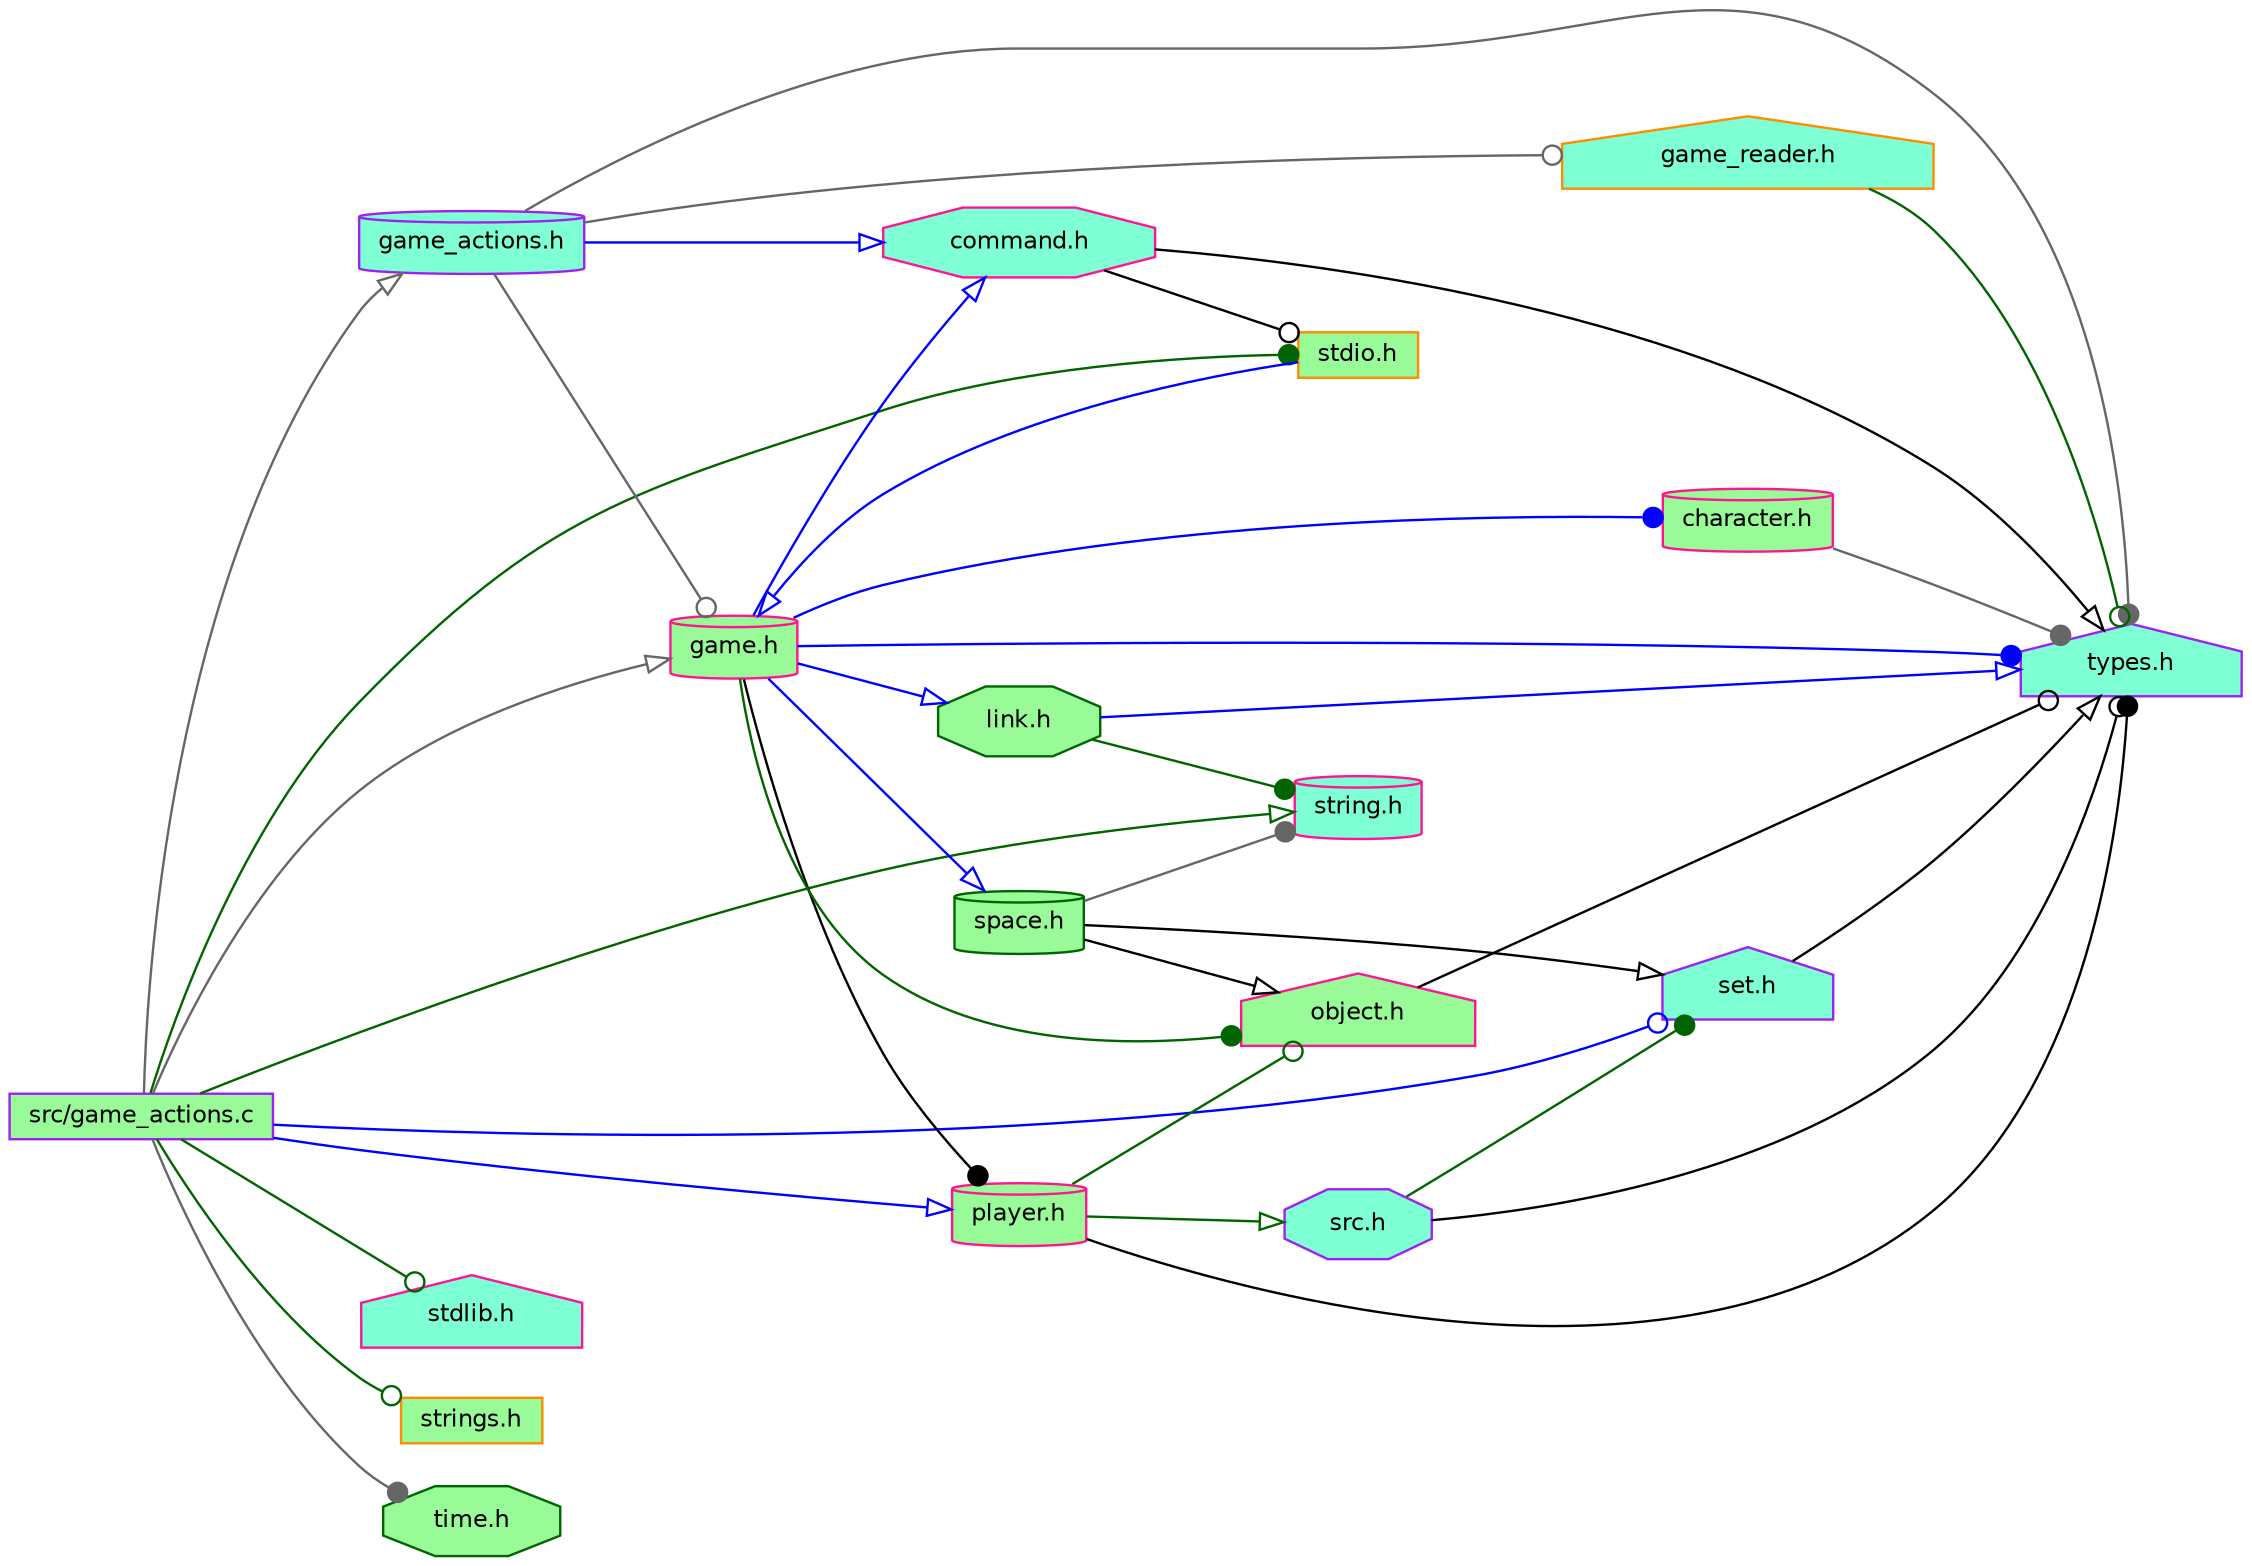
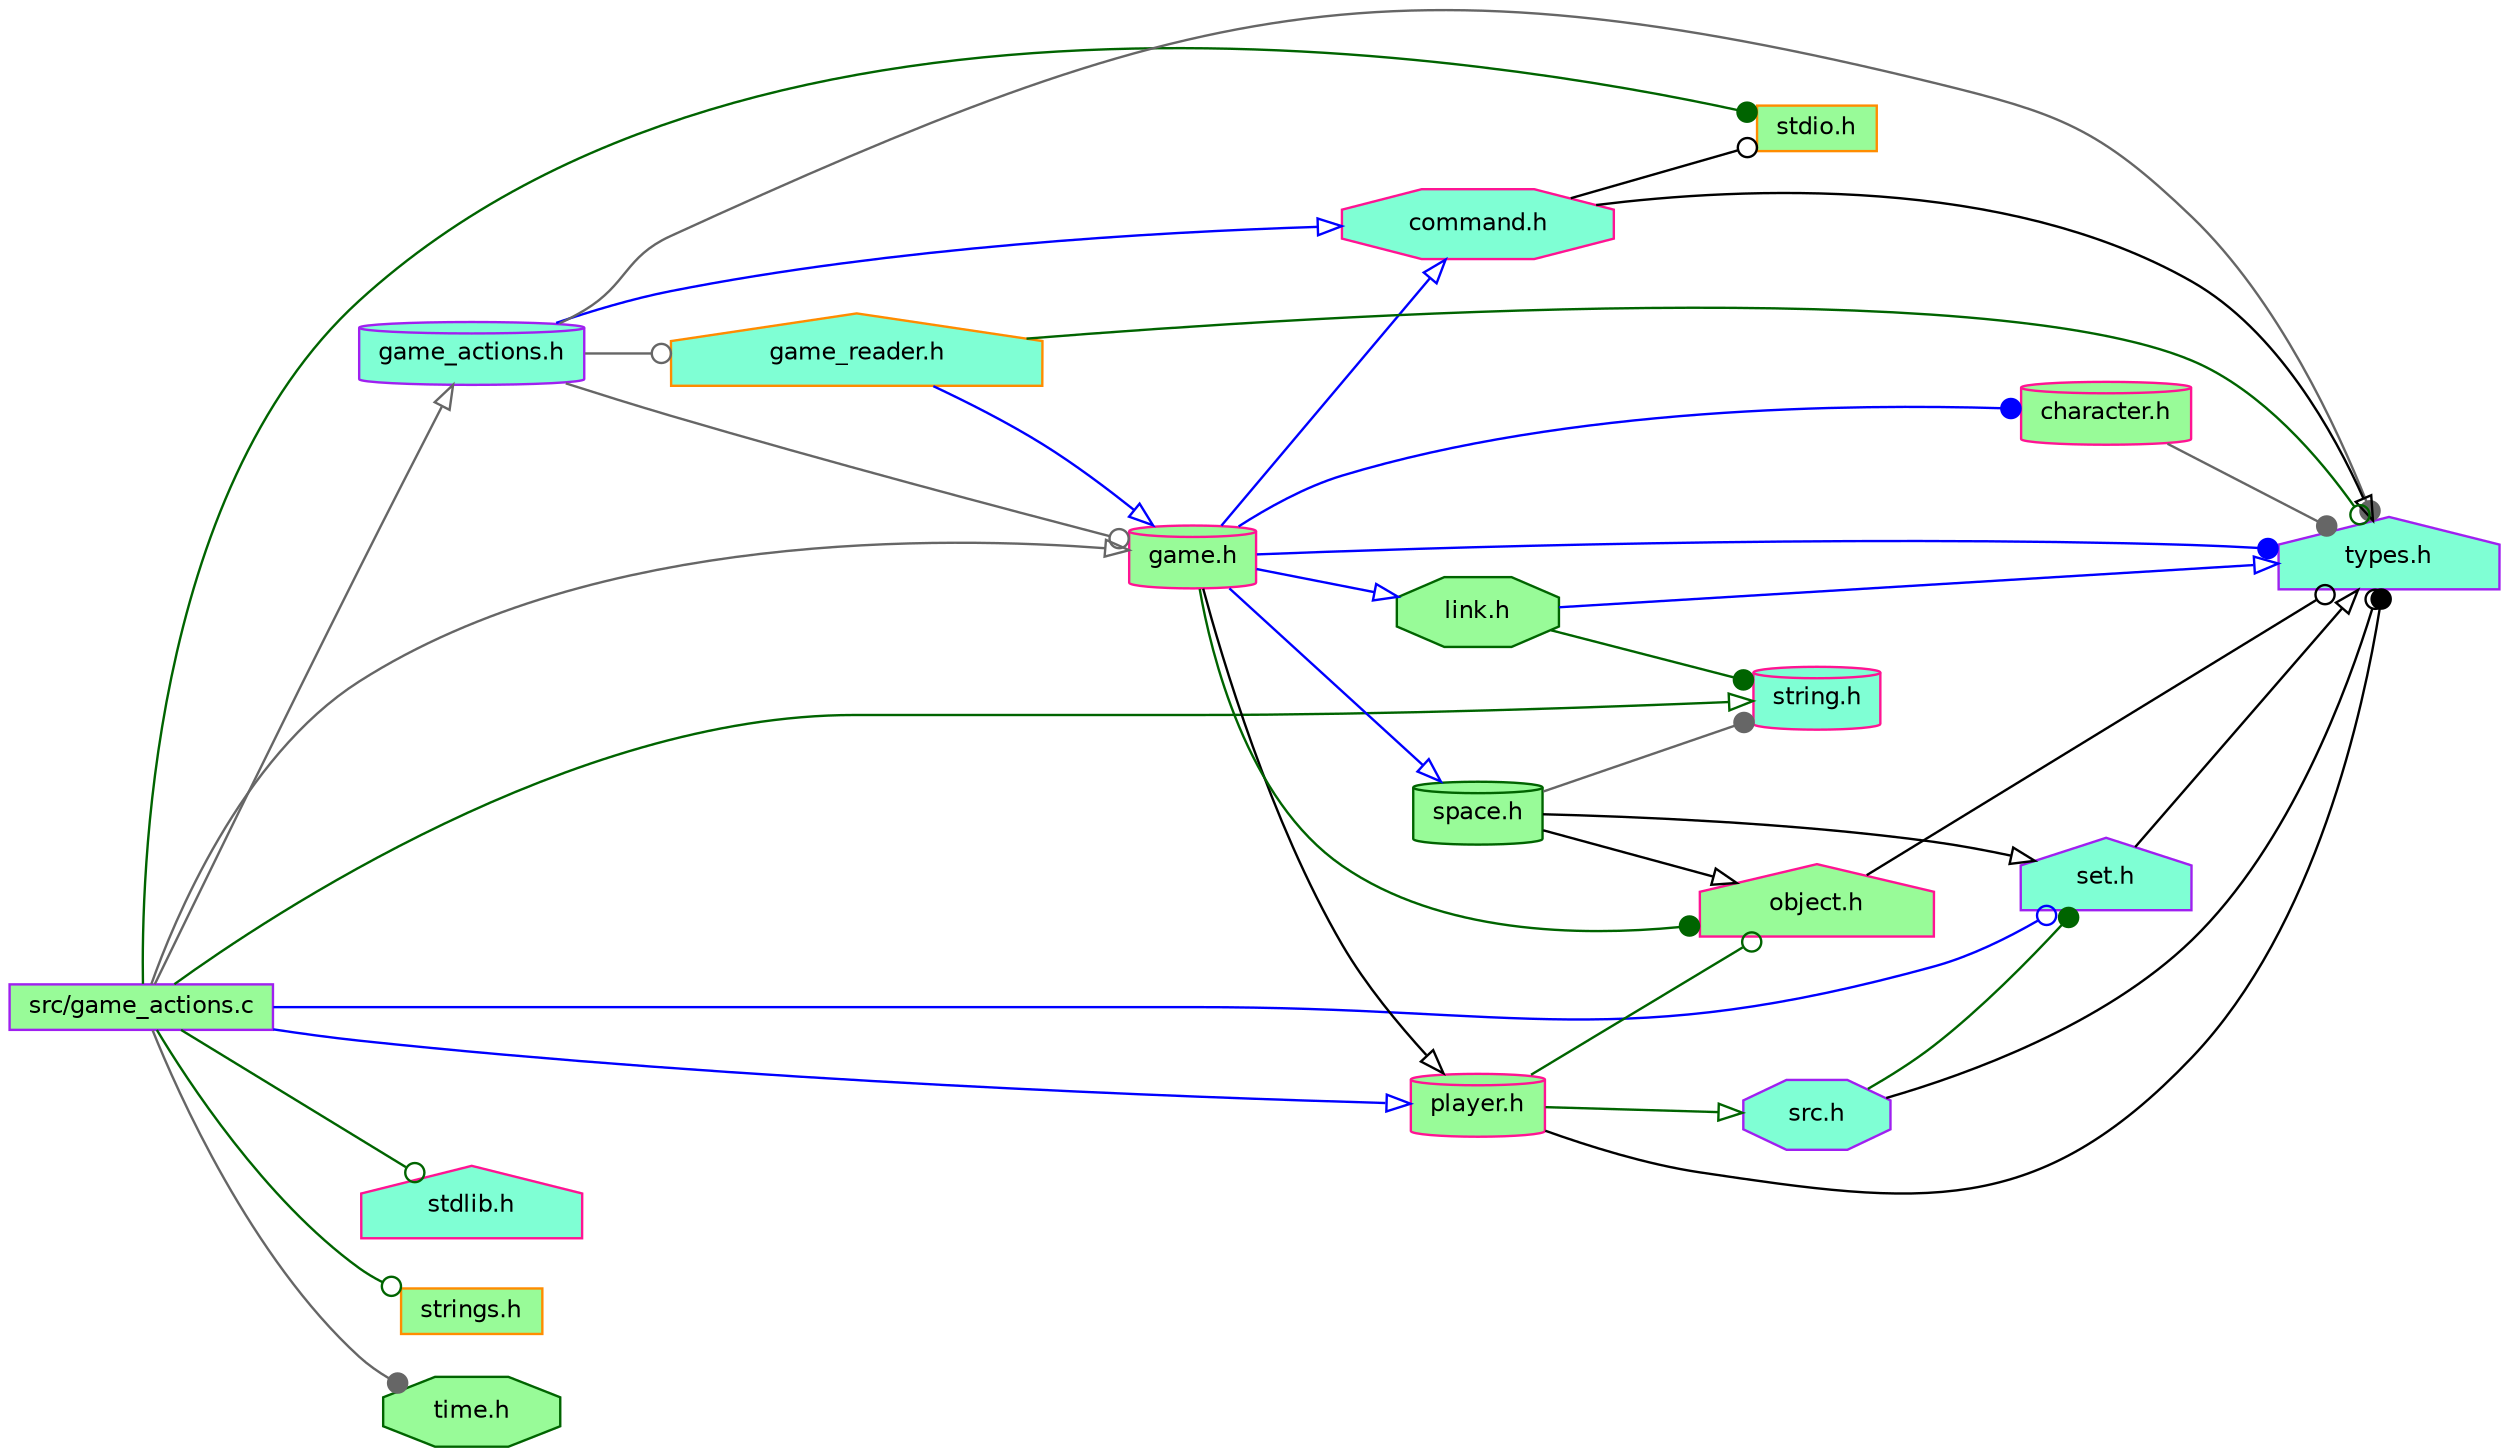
(1013, 433) -> (1038, 441)
(833, 951) -> (1288, 835)
